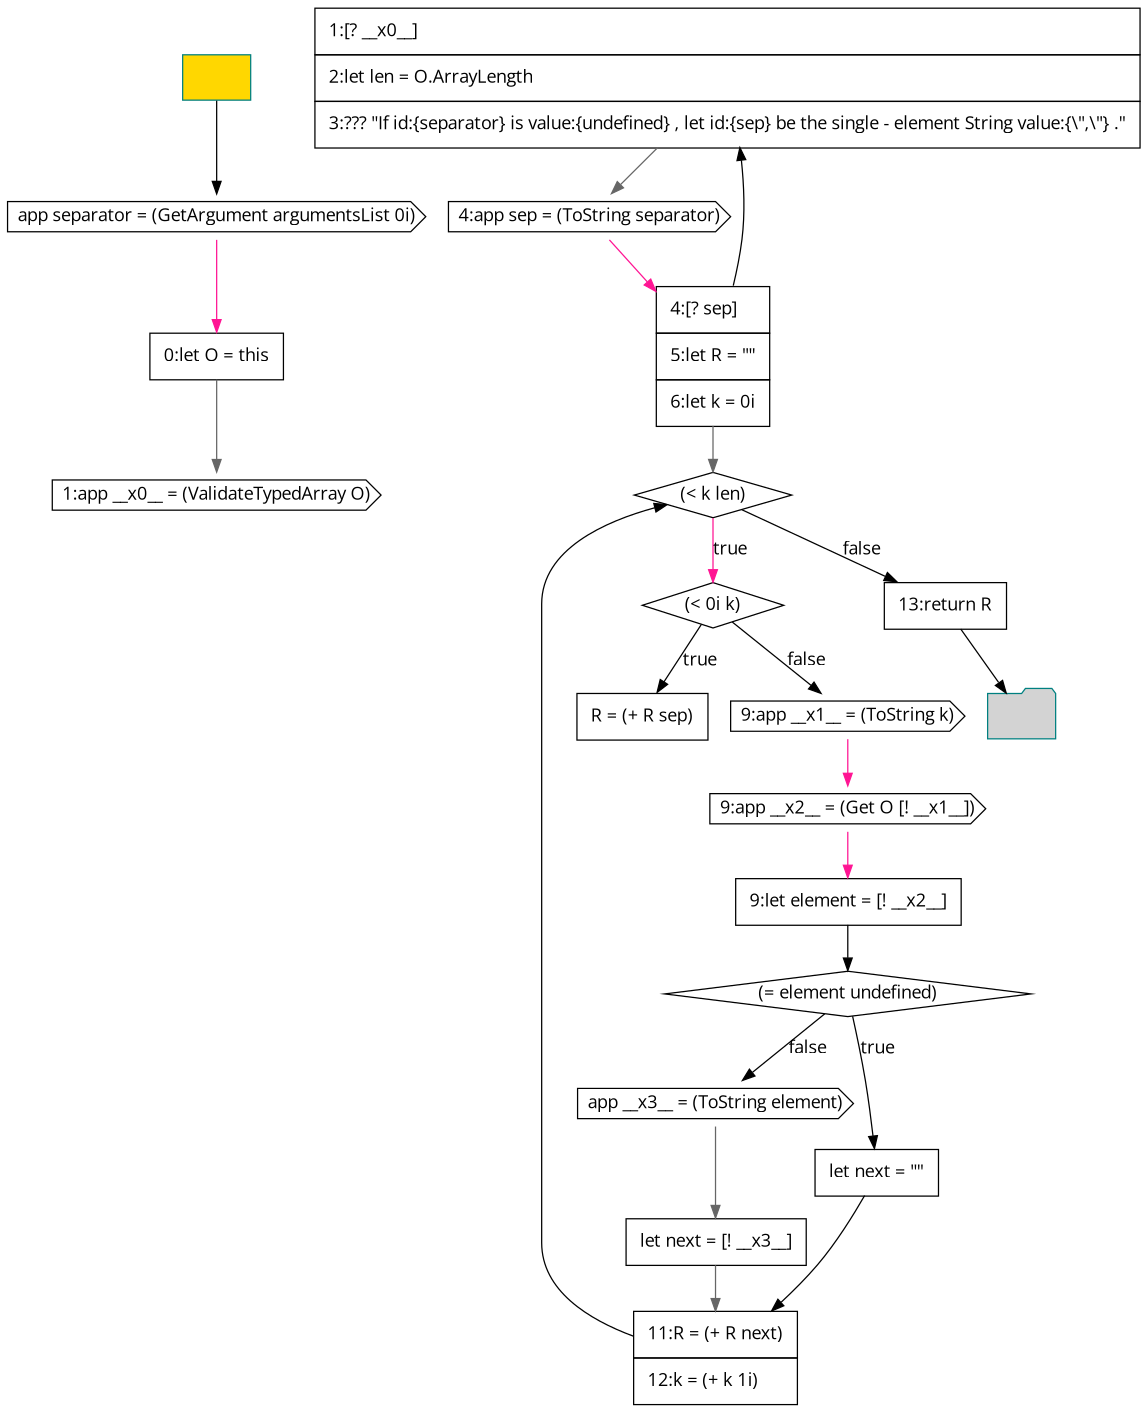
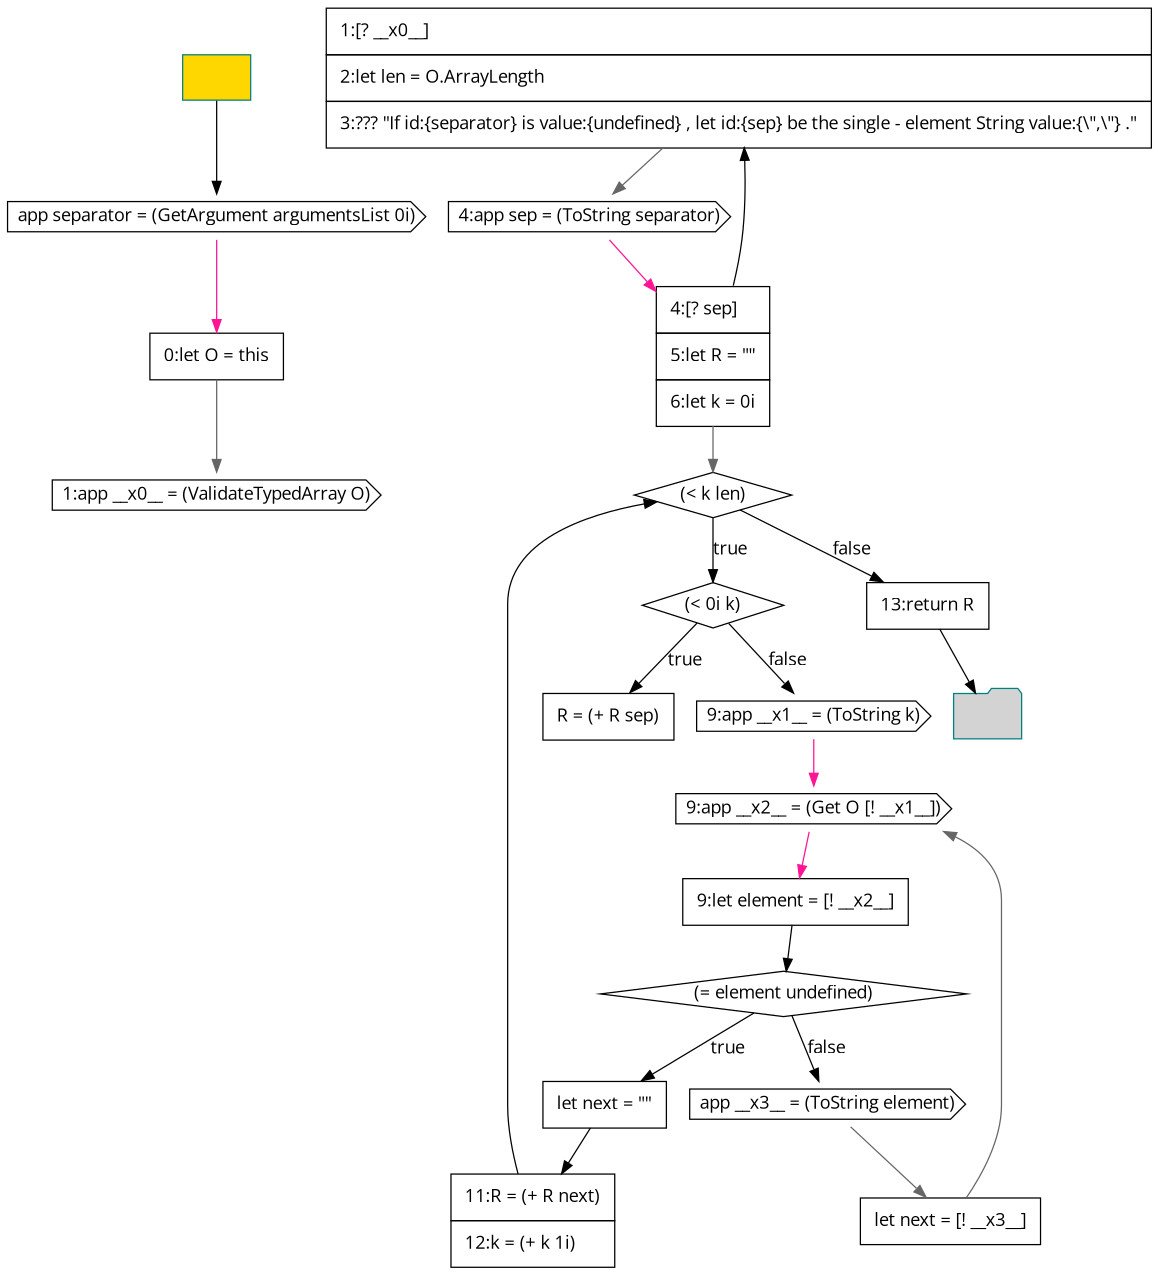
(713, 544) -> (713, 544)
(716, 1282) -> (1001, 1011)
